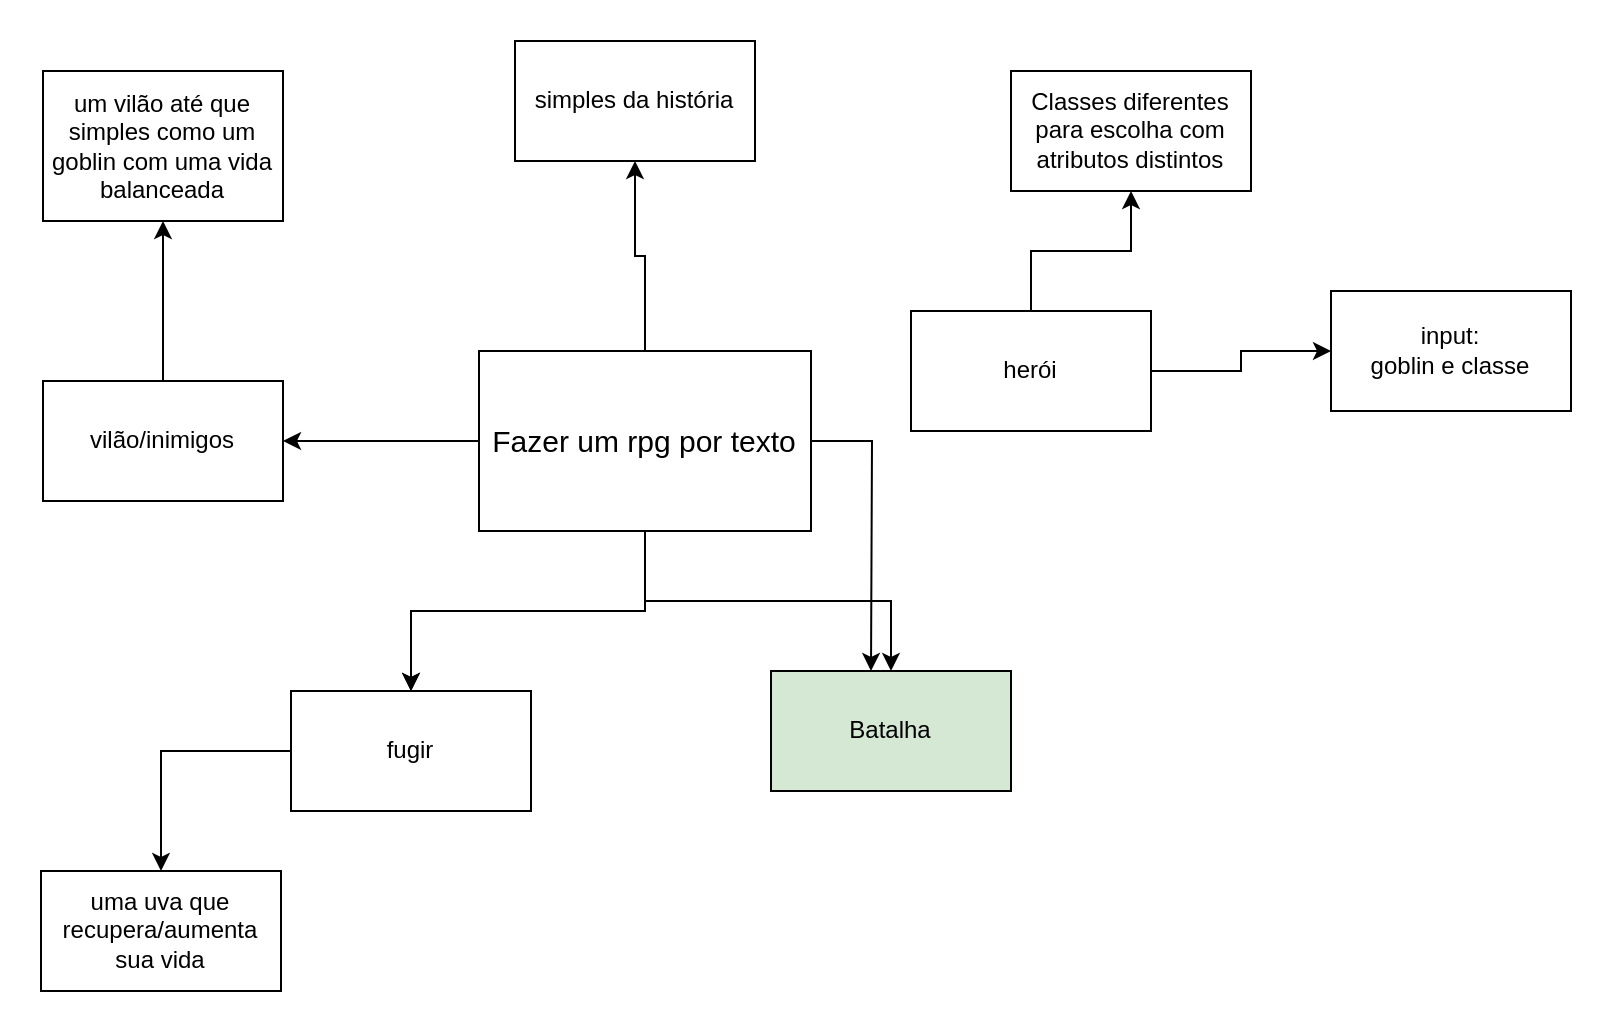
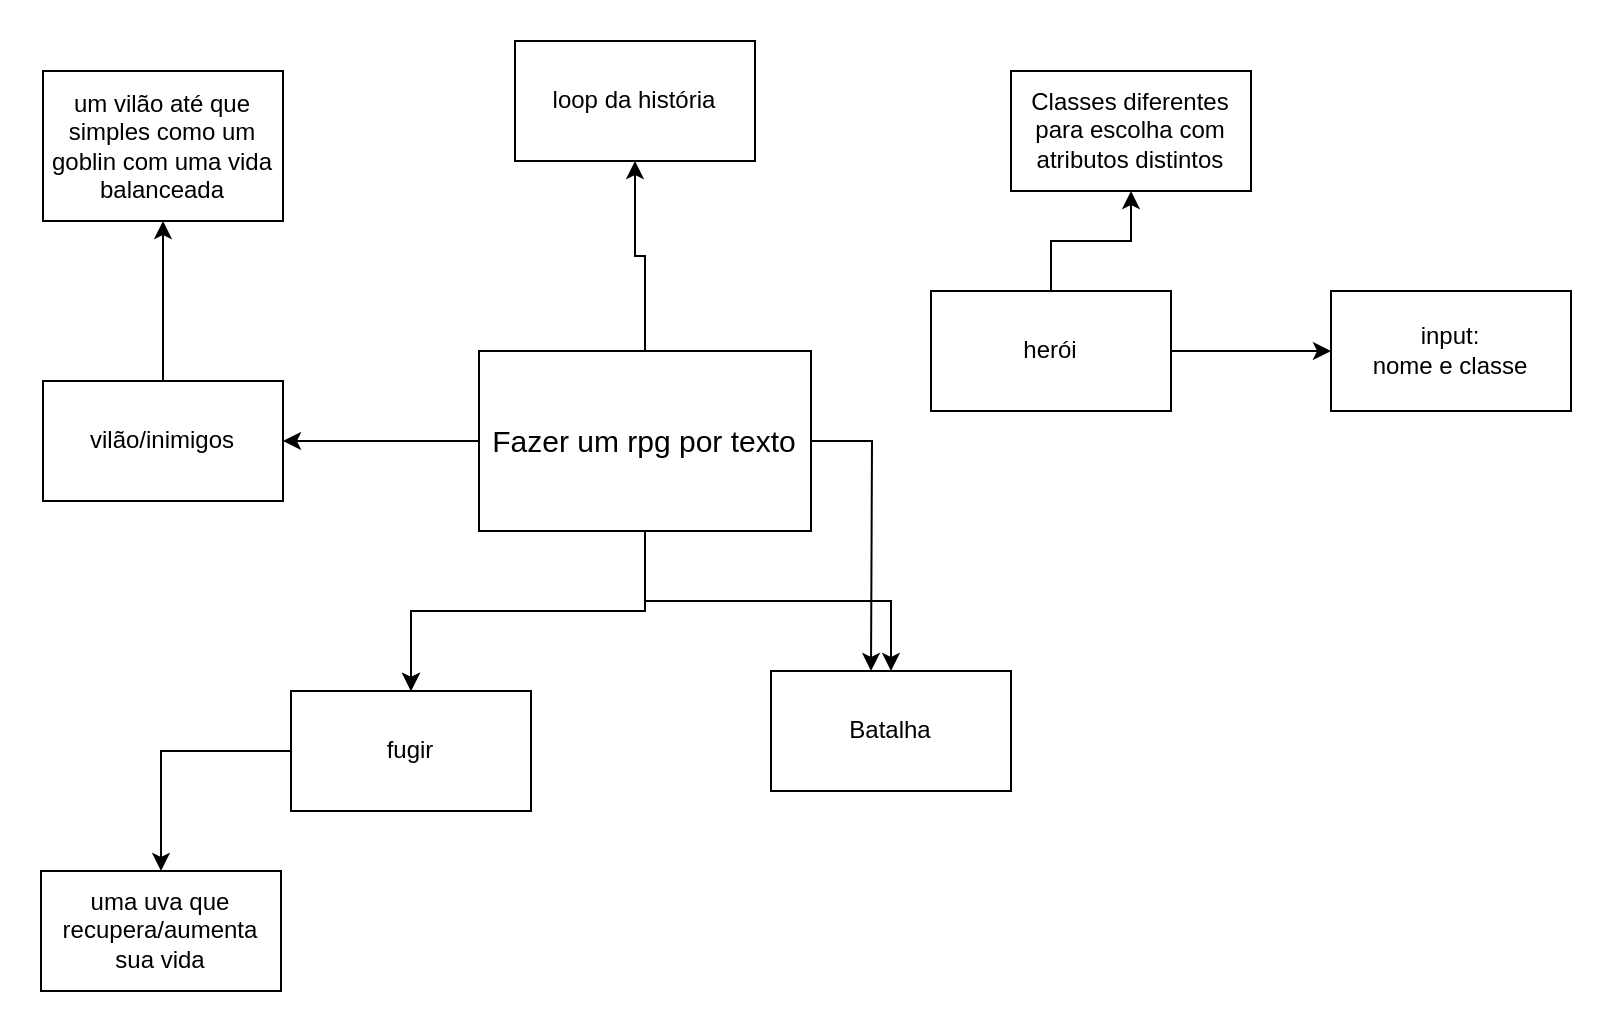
(635, 101) -> (635, 101)
(1451, 351) -> (1451, 351)
(1031, 371) -> (1051, 351)
(891, 731) -> (891, 731)
